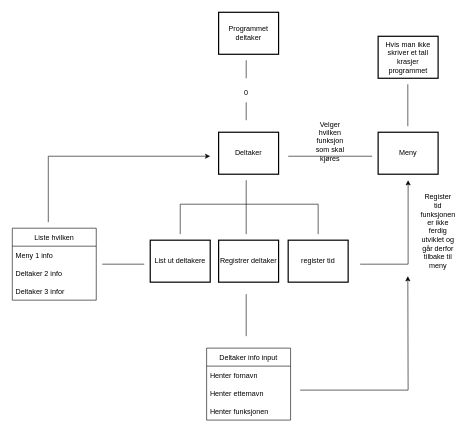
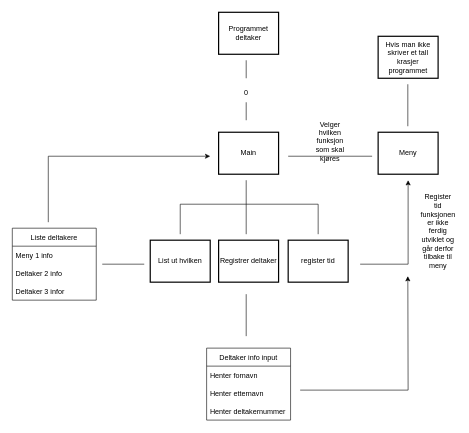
(249, 153) -> (249, 153)
(54, 238) -> (54, 238)
(180, 261) -> (180, 261)
(243, 412) -> (250, 412)
